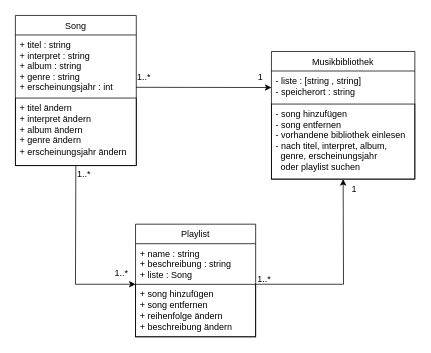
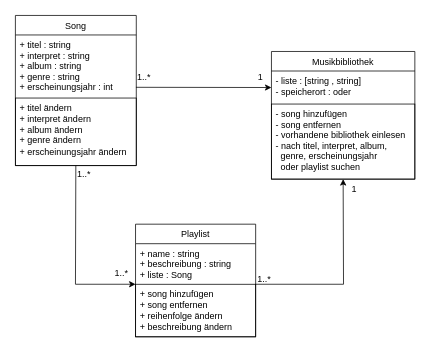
(330, 81) -> (330, 81)
